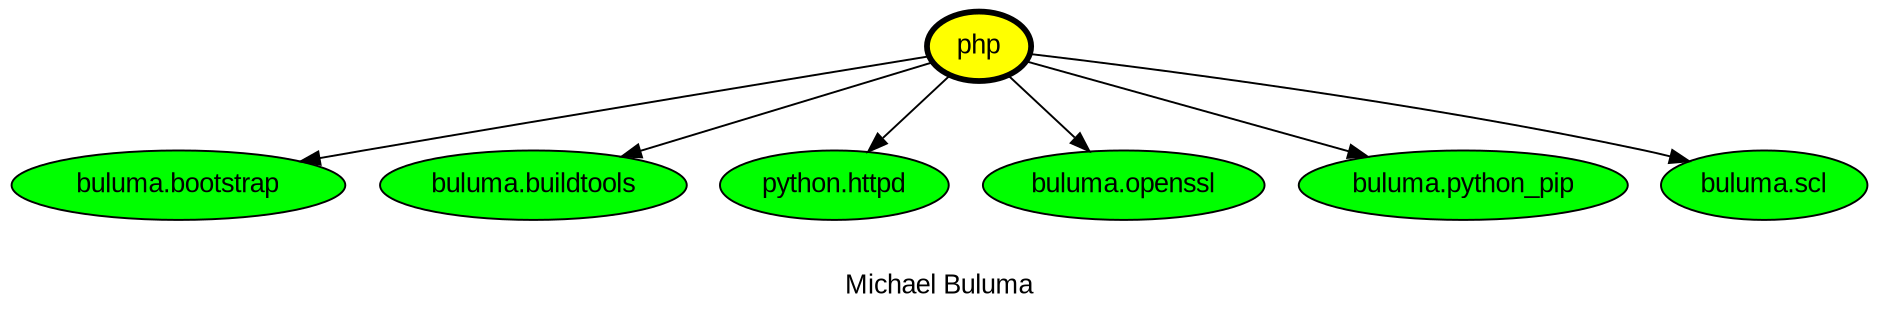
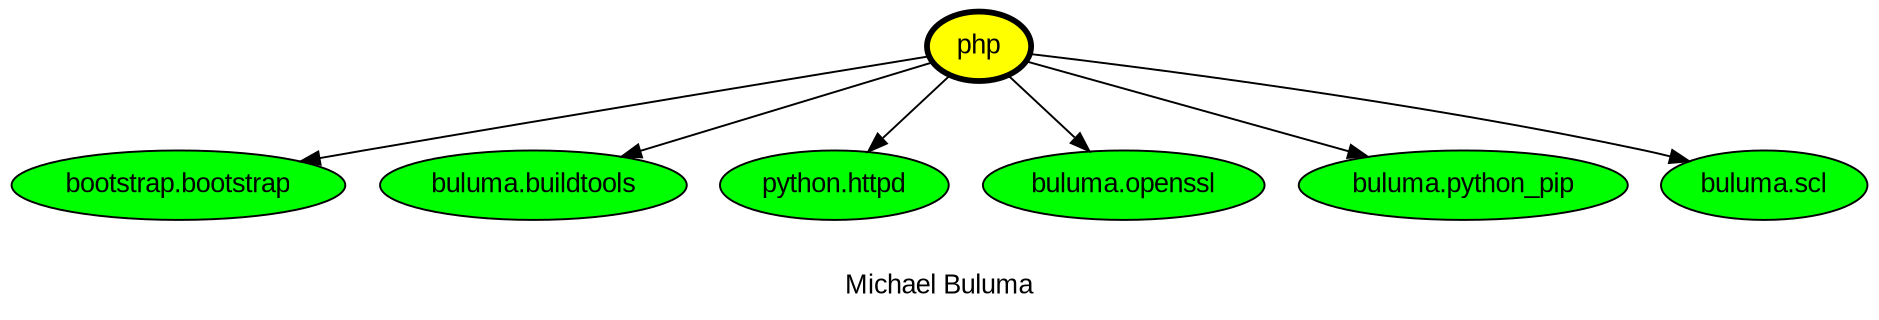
(178, 185) -> (178, 185)
